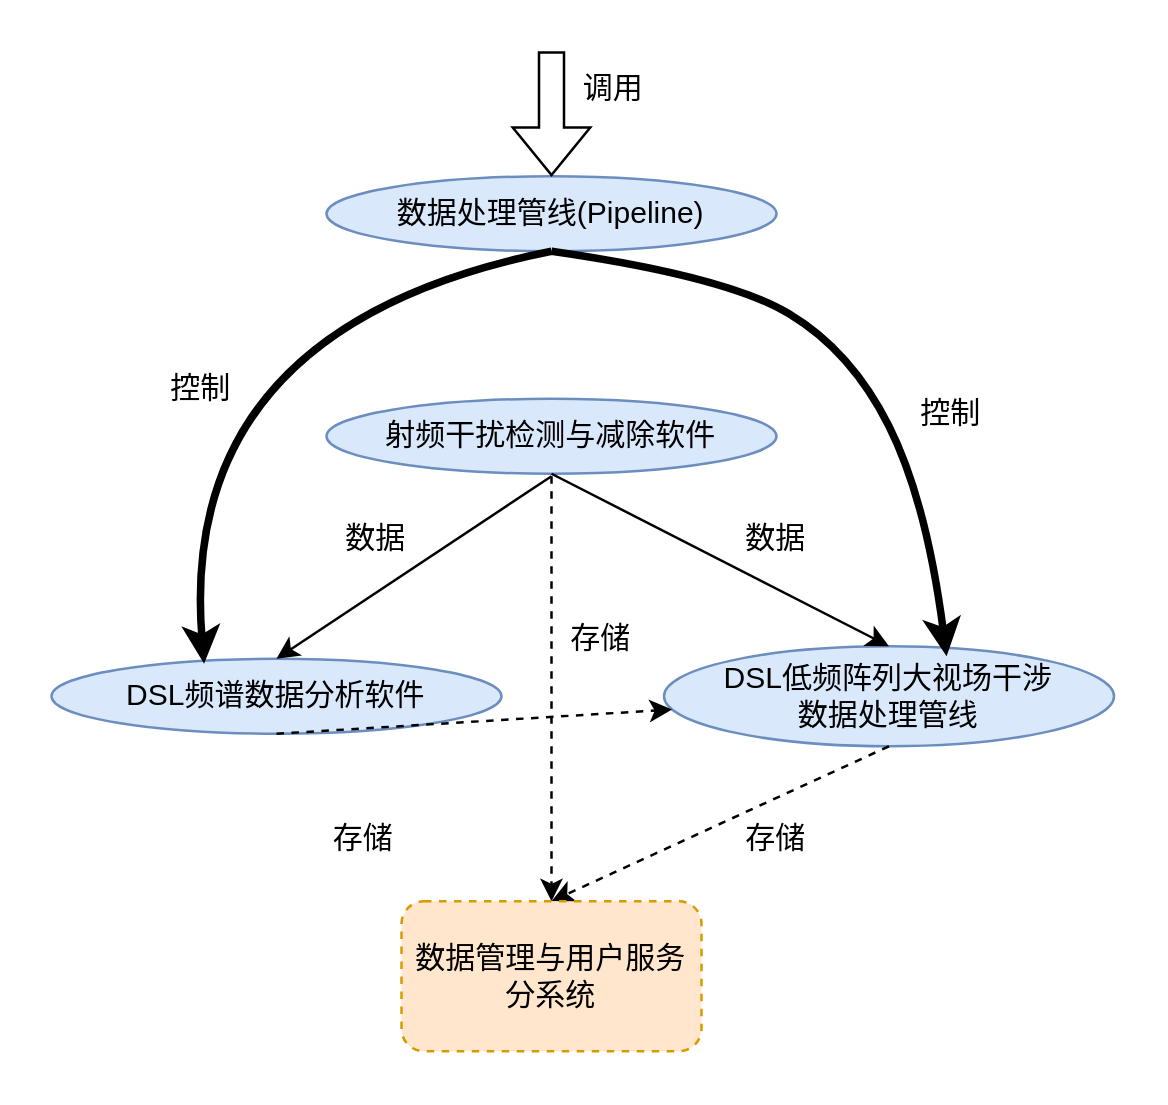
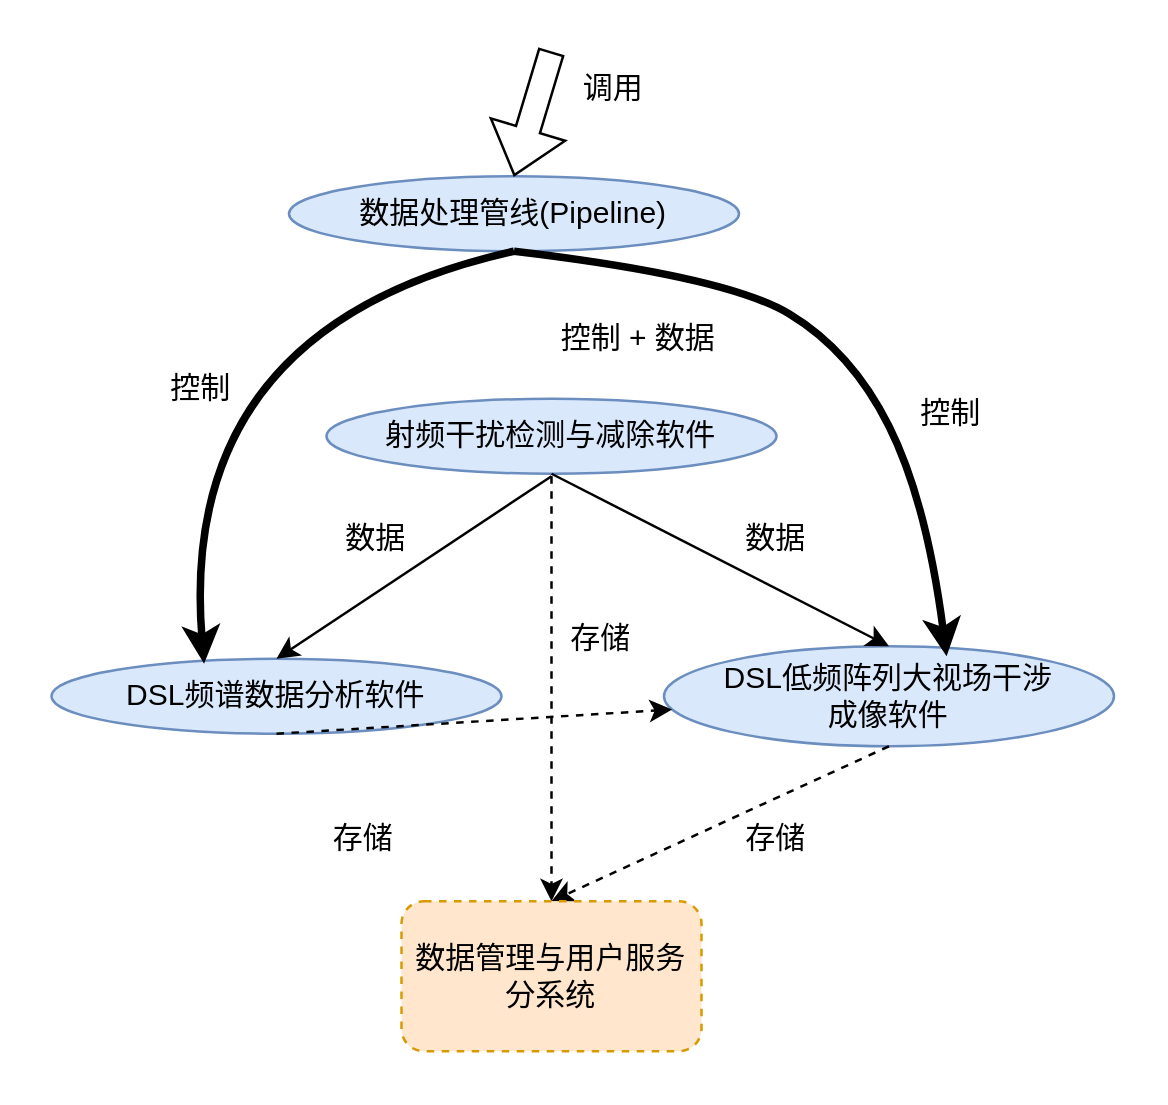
(551, 214) -> (514, 214)
none -> (639, 339)
(889, 696) -> (889, 696)
